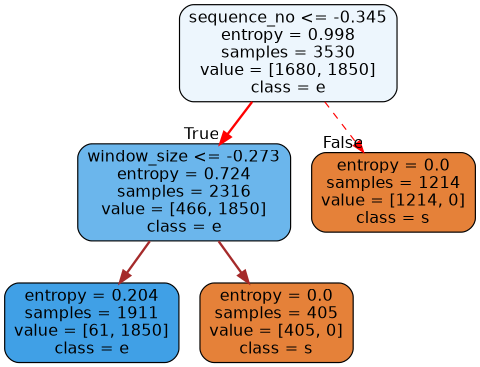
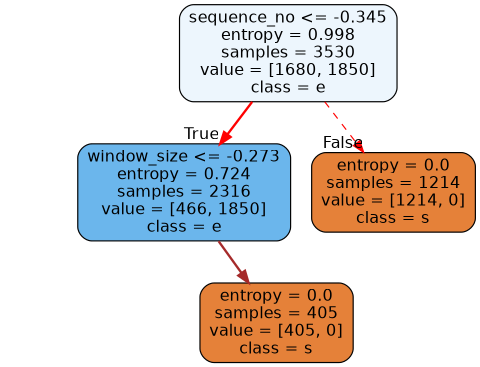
(92, 323) -> none
